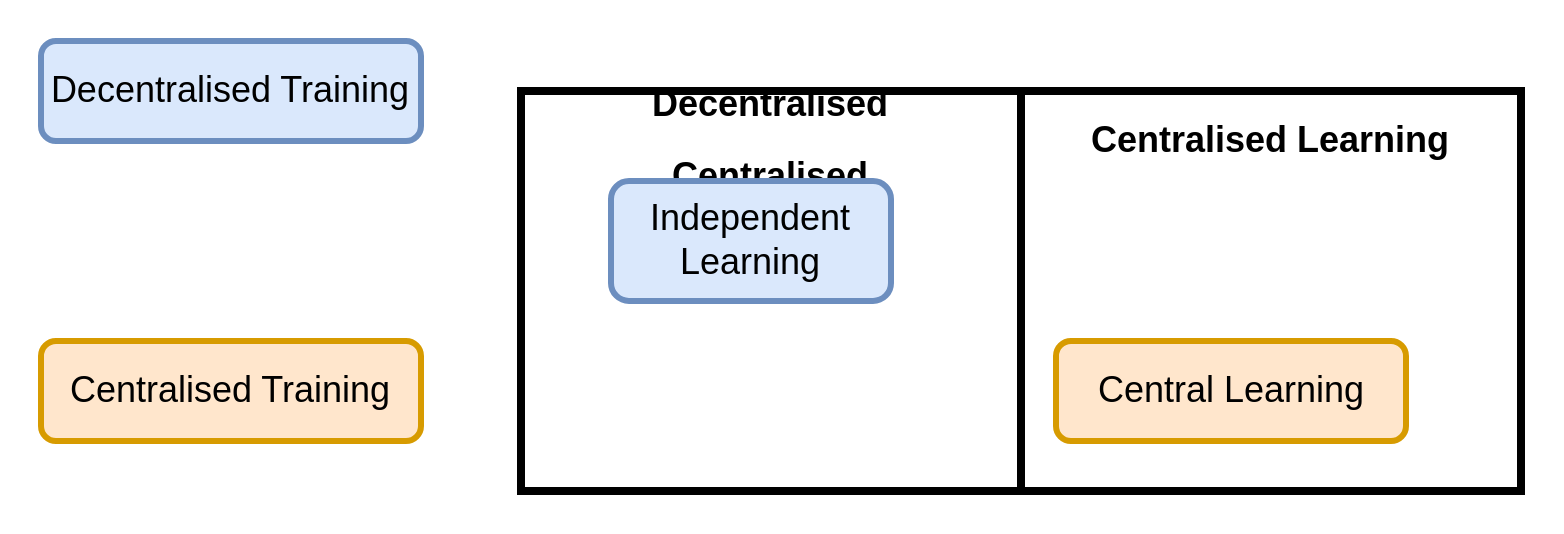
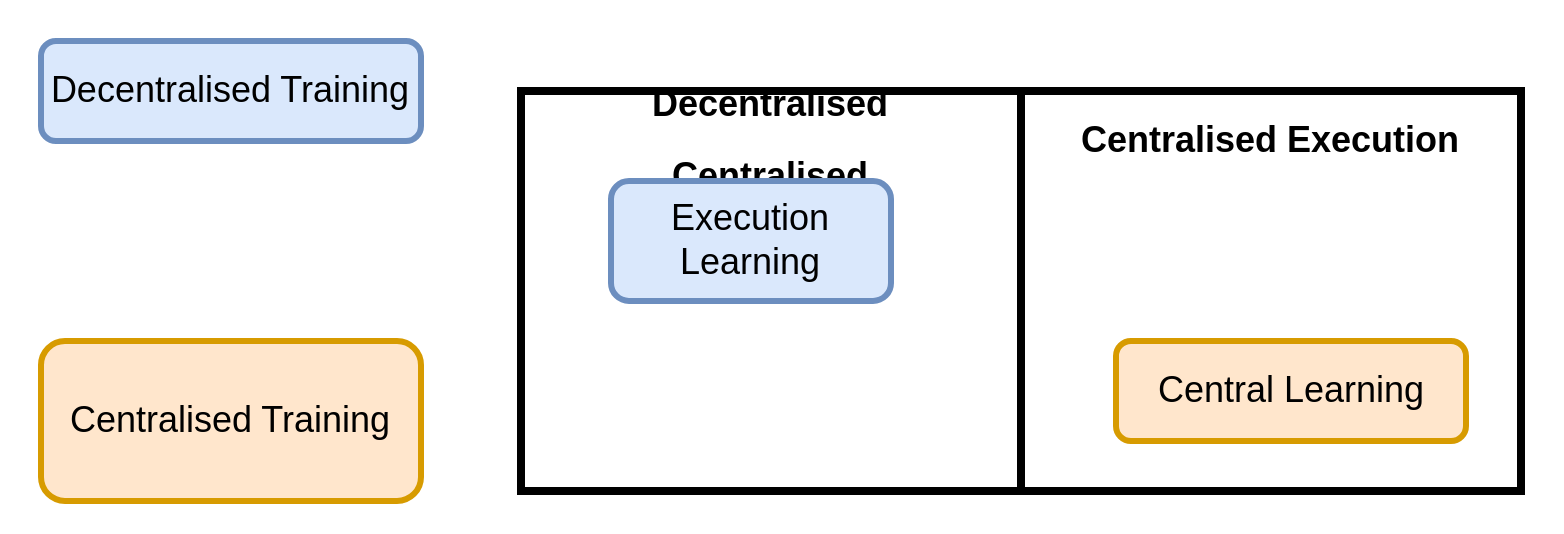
(1271, 131) -> (1271, 131)
(751, 241) -> (751, 241)
(231, 391) -> (231, 421)
(1231, 391) -> (1291, 391)
